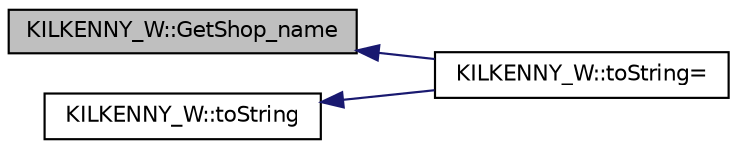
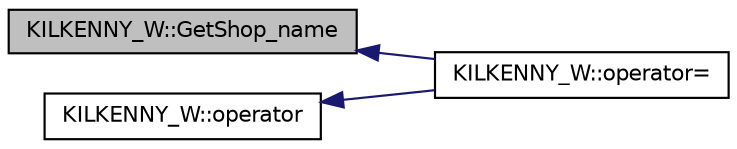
(582, 75) -> (582, 75)
(183, 116) -> (183, 116)
